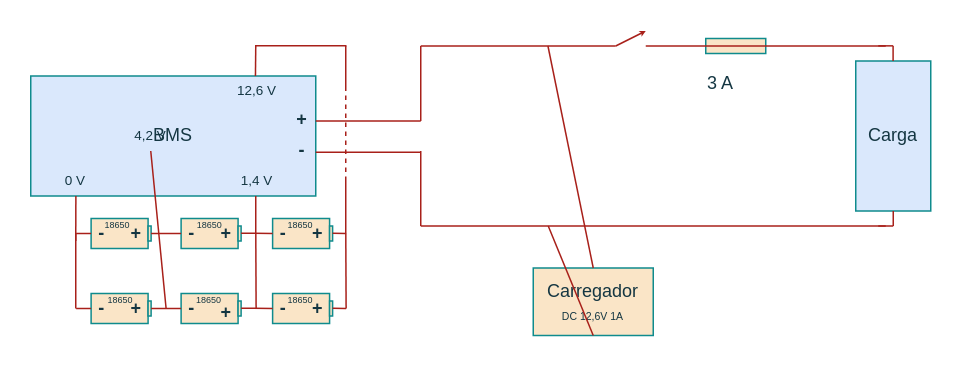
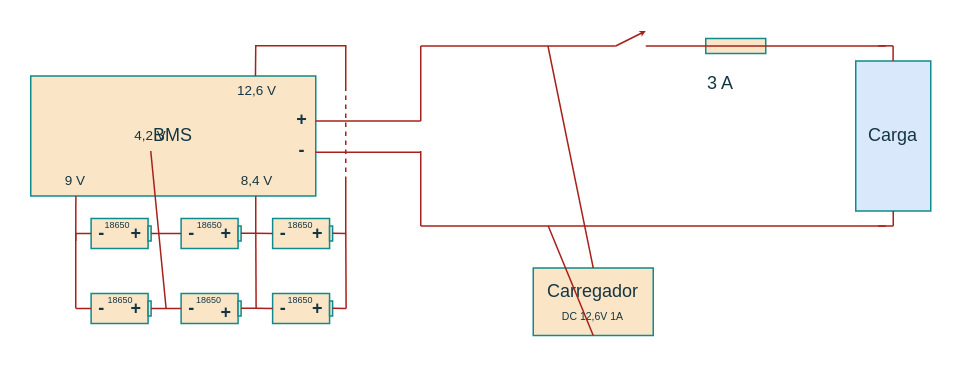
(173, 136) -> (173, 136)
(76, 181) -> (76, 181)
(257, 181) -> (257, 181)
